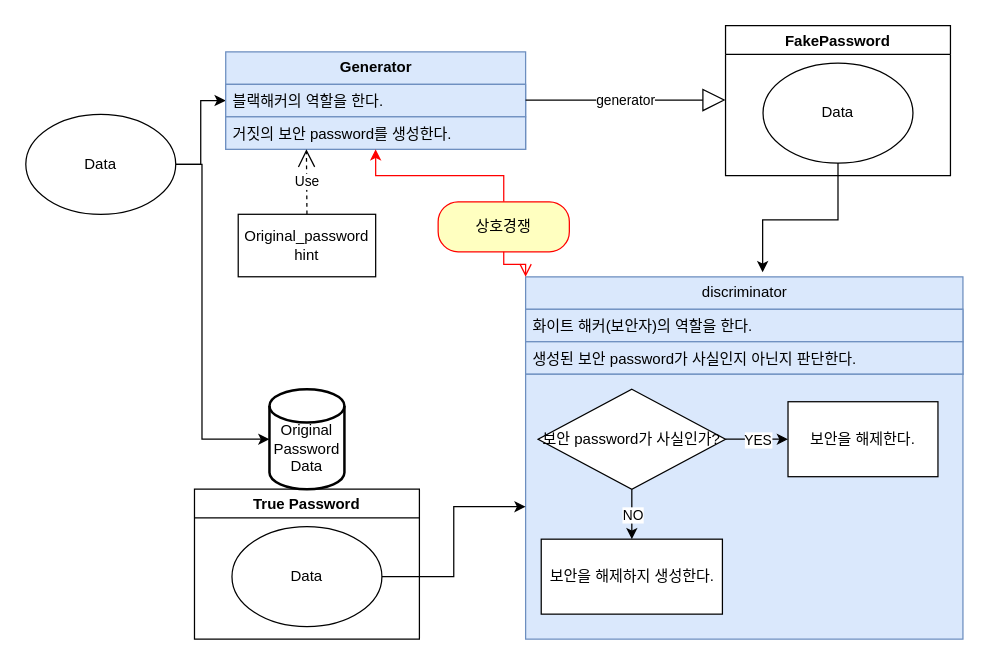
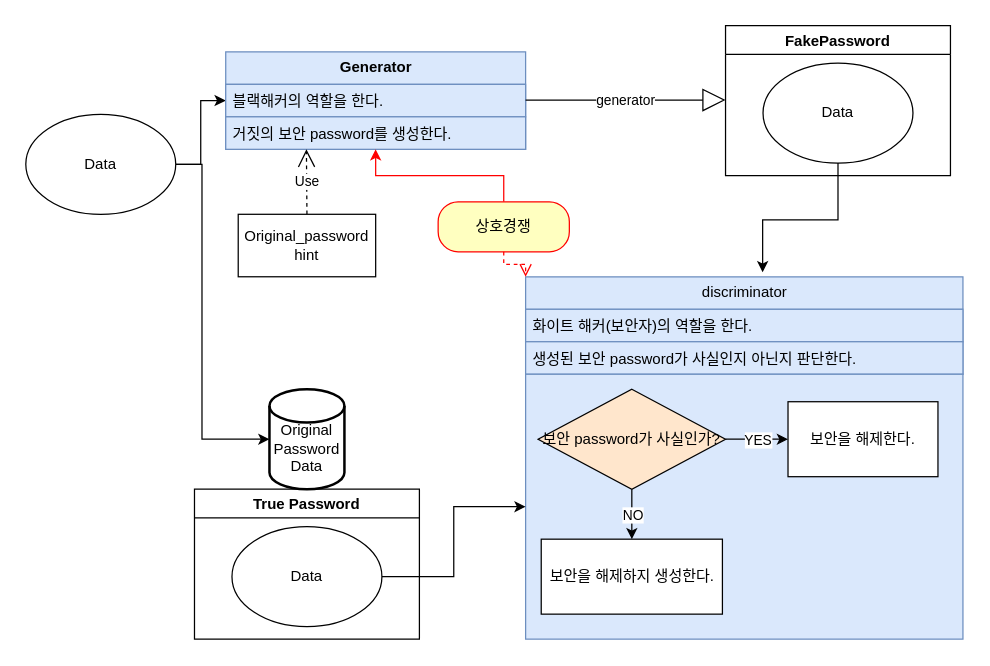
(514, 264) -> (514, 264)
(632, 439) -> (632, 439)
